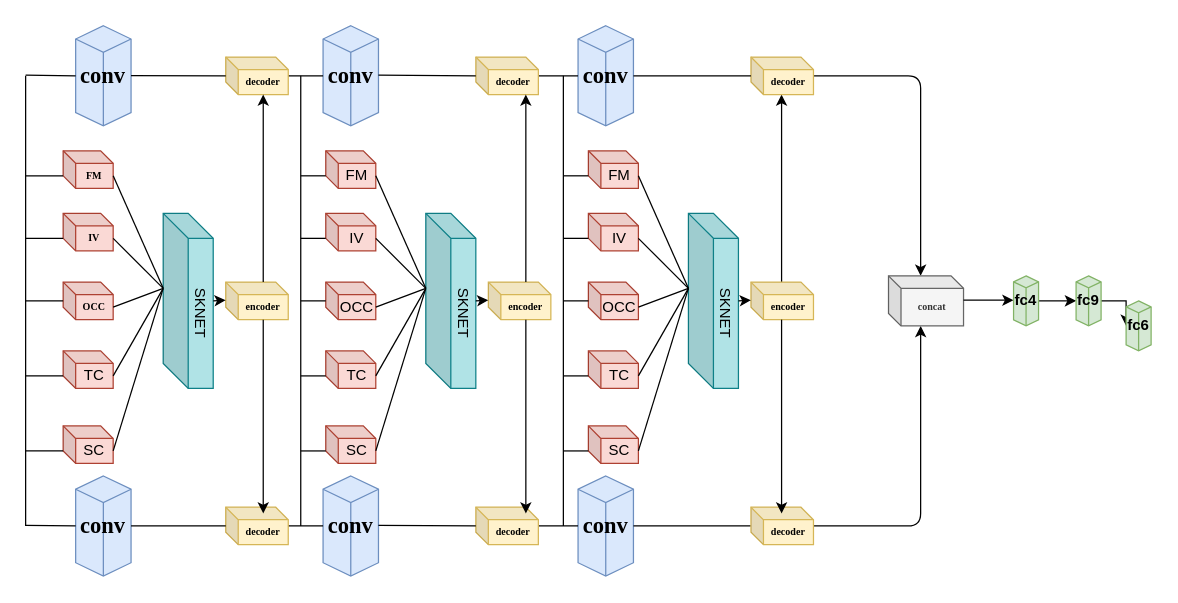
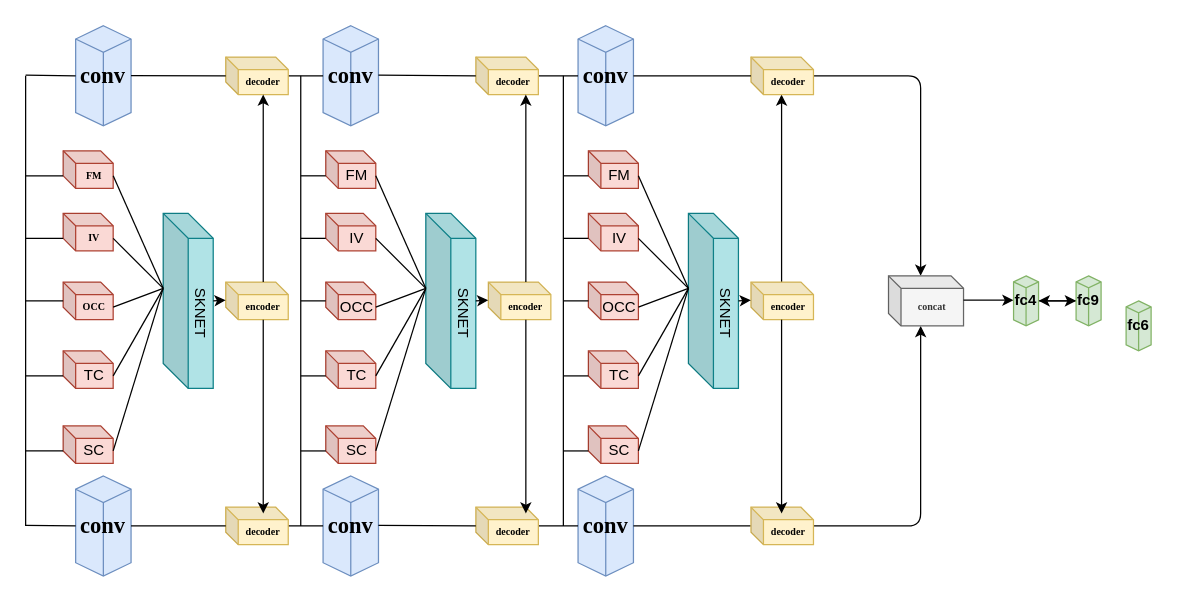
(1115, 301) -> (1072, 301)
